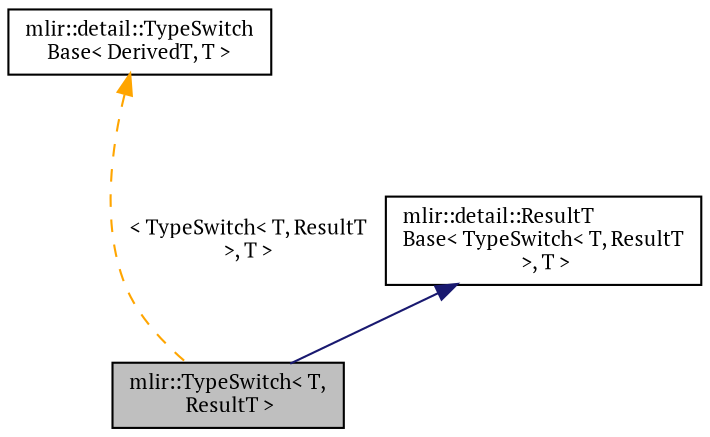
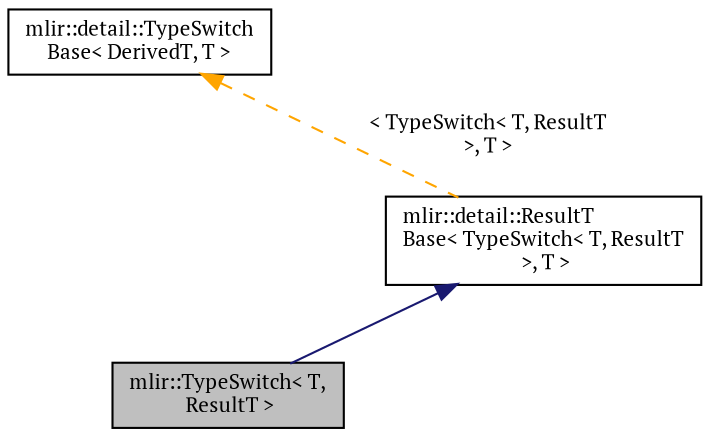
(114, 240) -> (340, 140)
